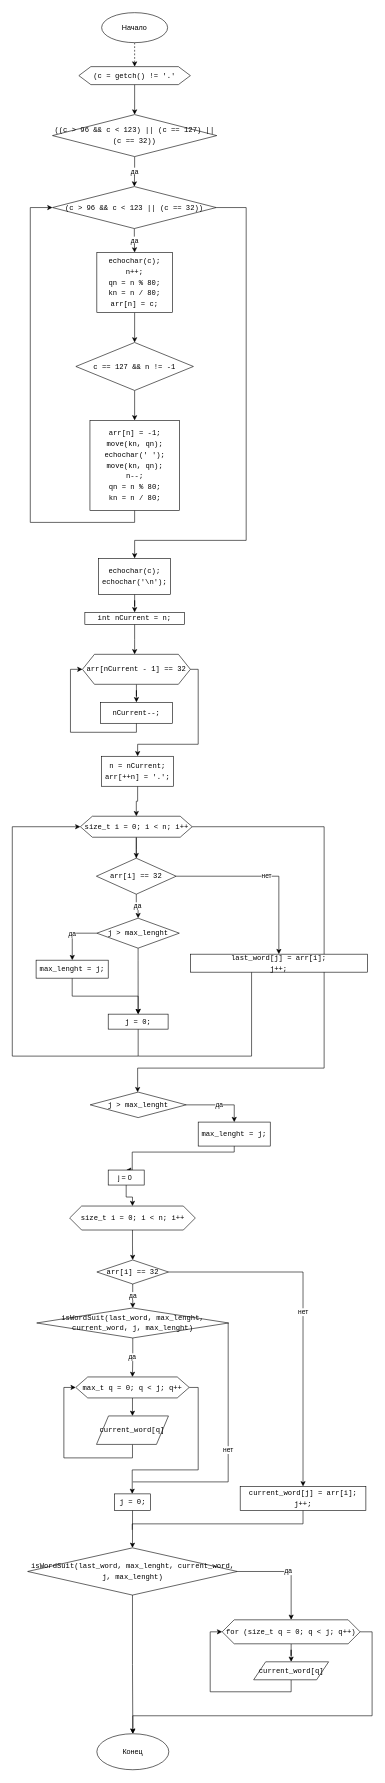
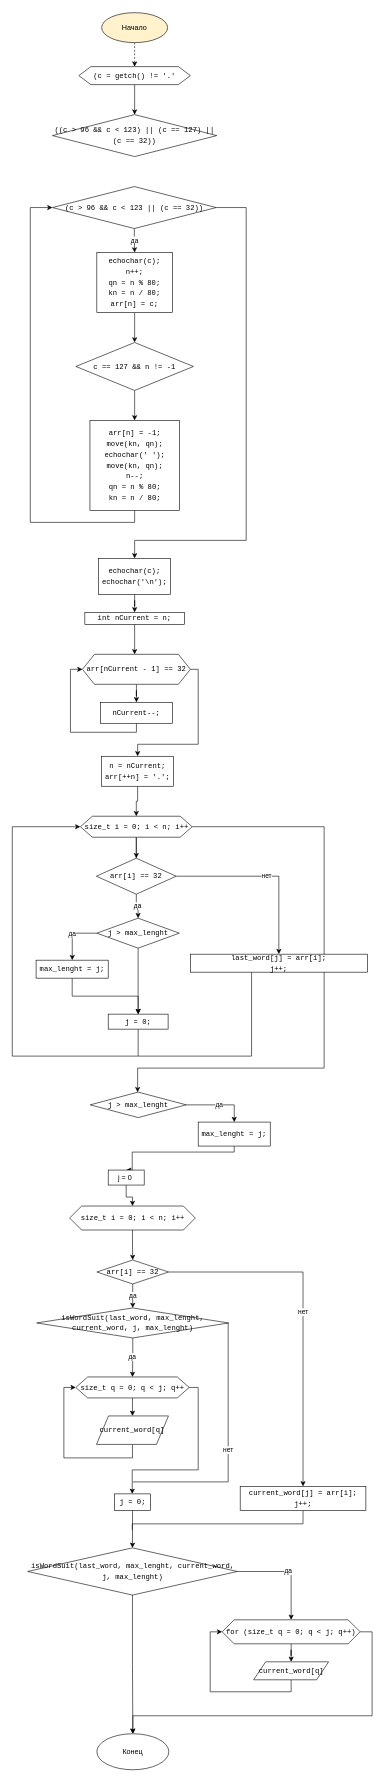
(135, 27) -> (135, 27)
(135, 169) -> none
(133, 1388) -> (133, 1388)
